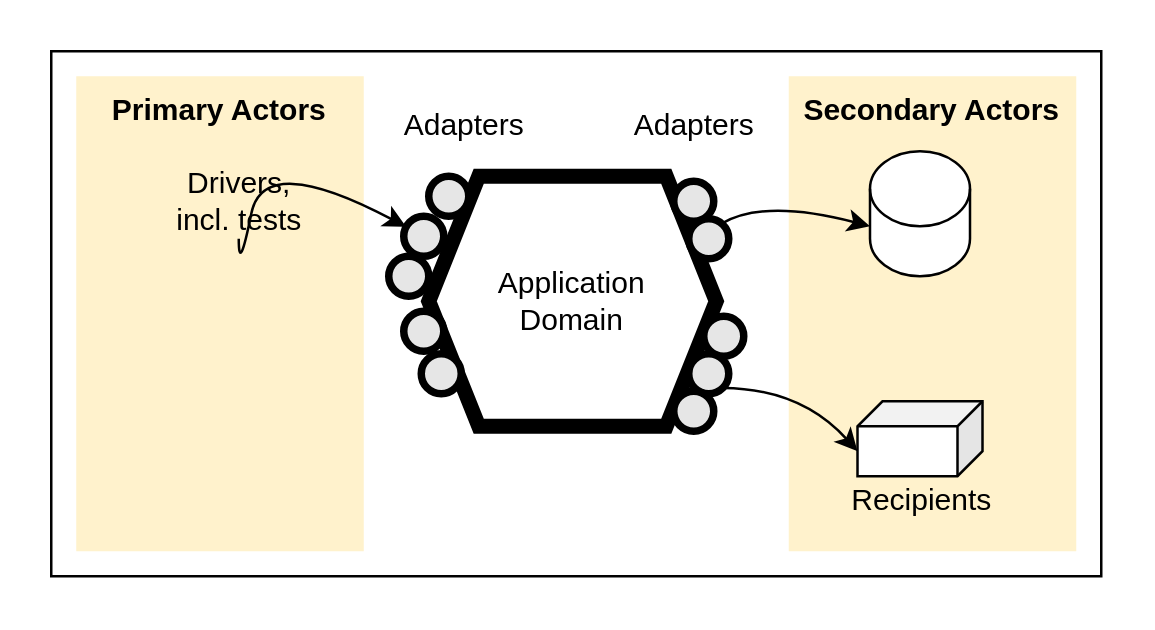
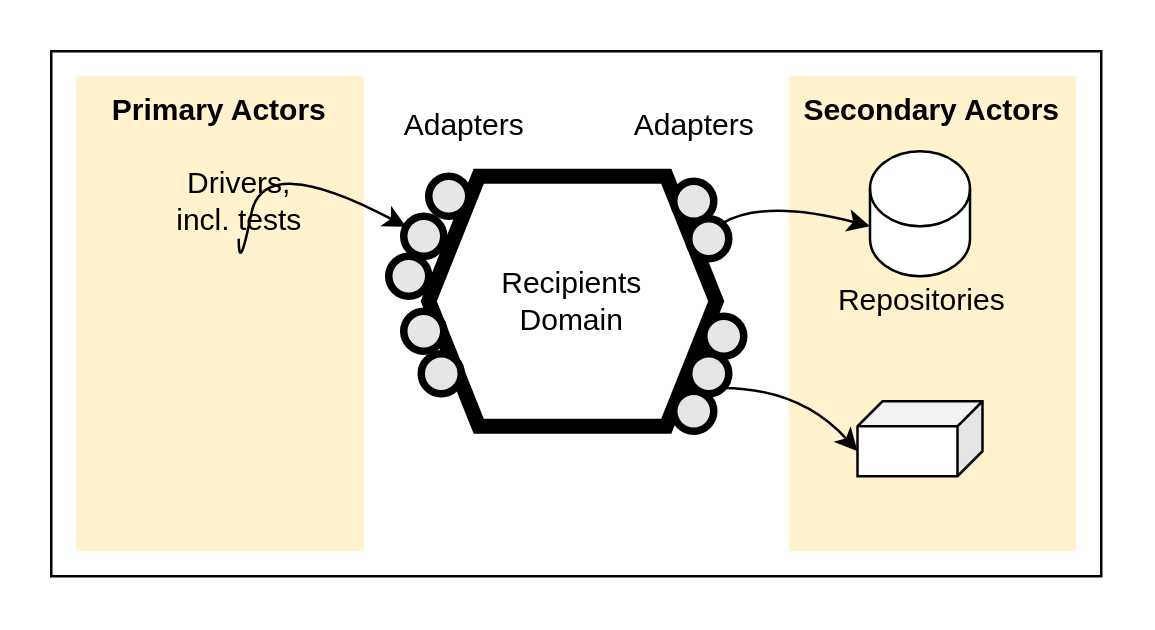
(573, 301) -> (573, 301)
none -> (920, 301)
(920, 501) -> none
